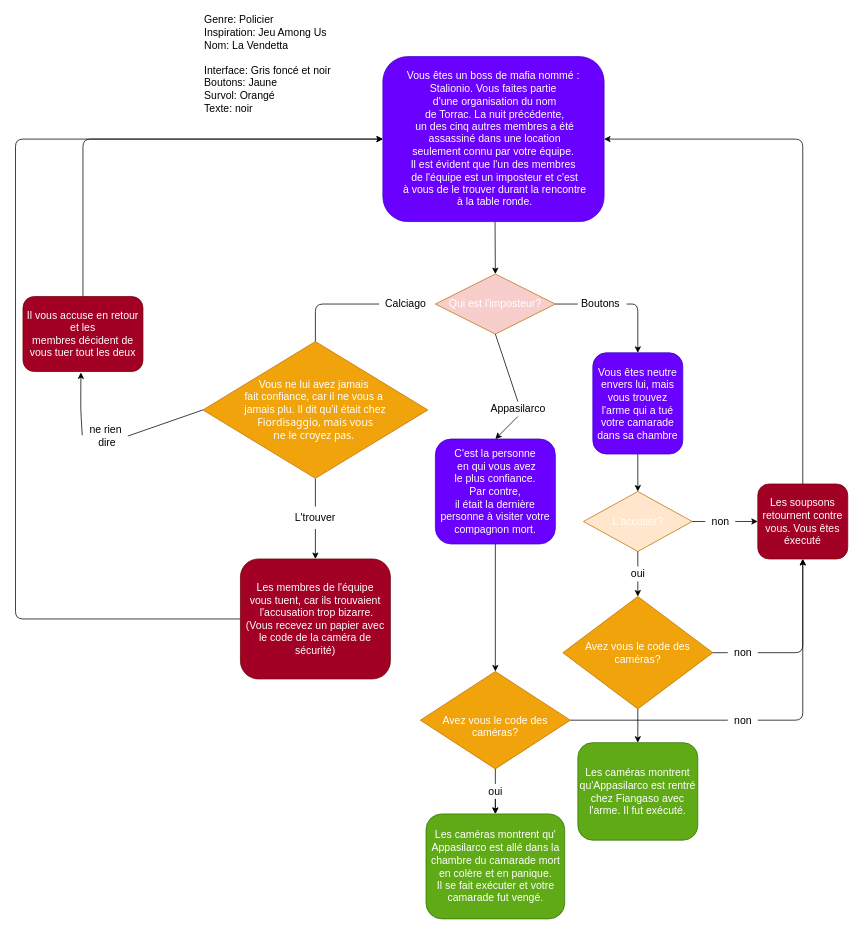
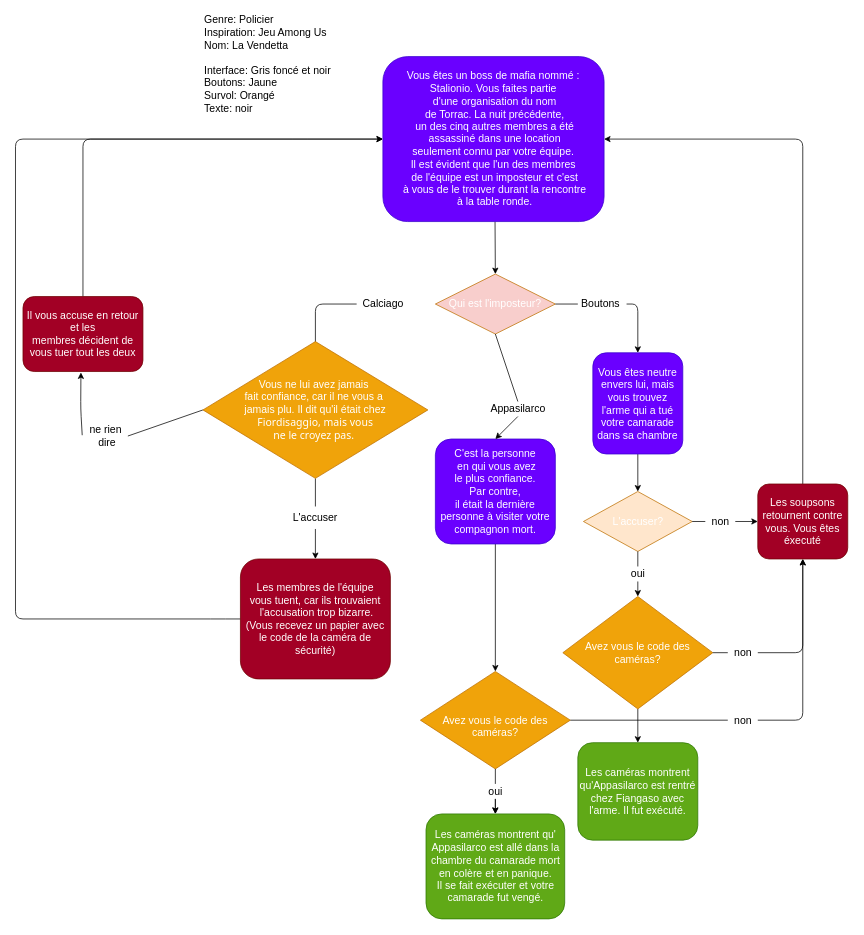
(405, 304) -> (383, 304)
(315, 518) -> (315, 518)
